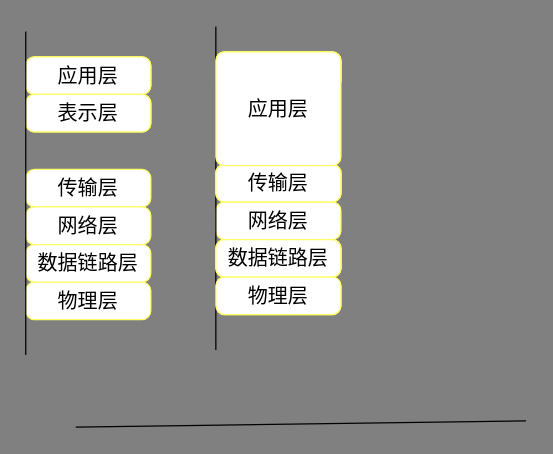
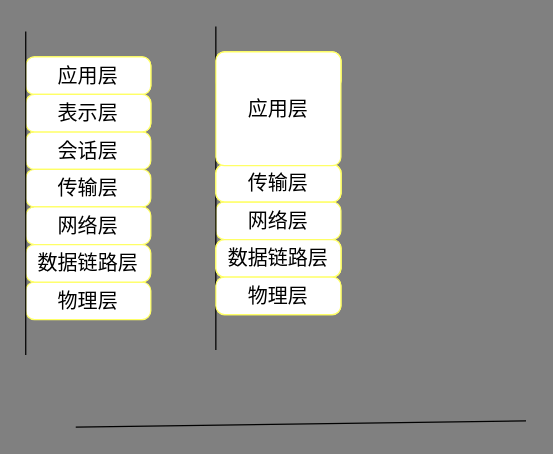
none -> (88, 151)
